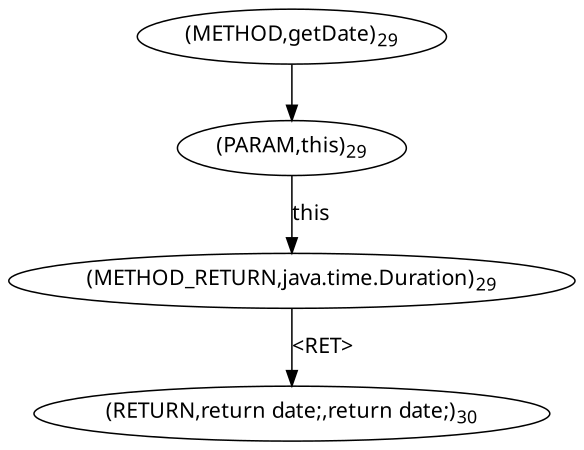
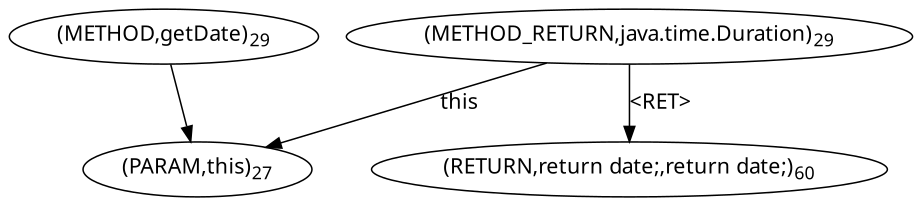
(357, 146) -> (262, 167)
(292, 207) -> (414, 103)
(467, 411) -> (805, 167)
